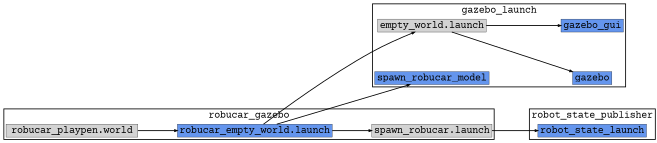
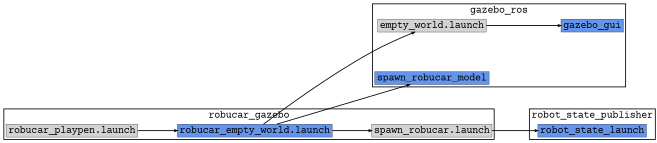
(499, 10) -> (499, 10)
(592, 78) -> none
(72, 131) -> (72, 131)
